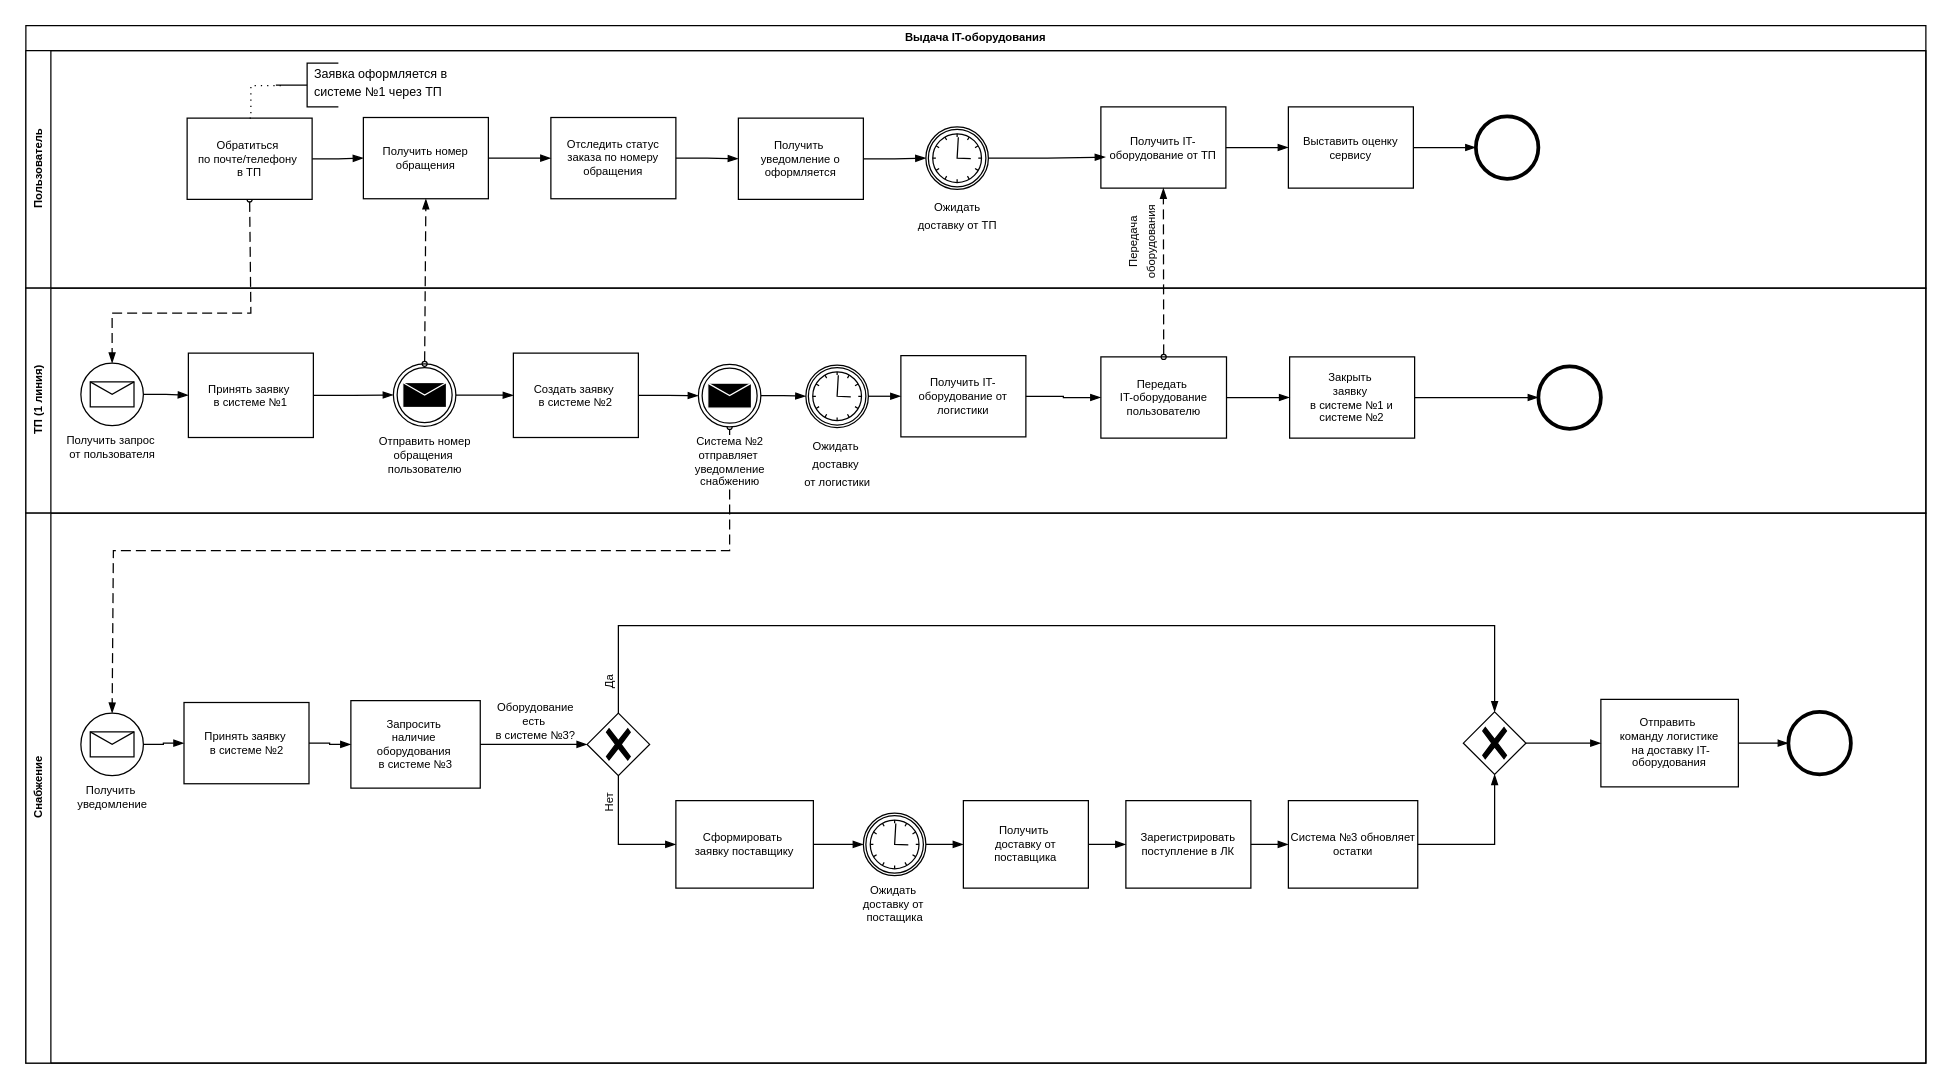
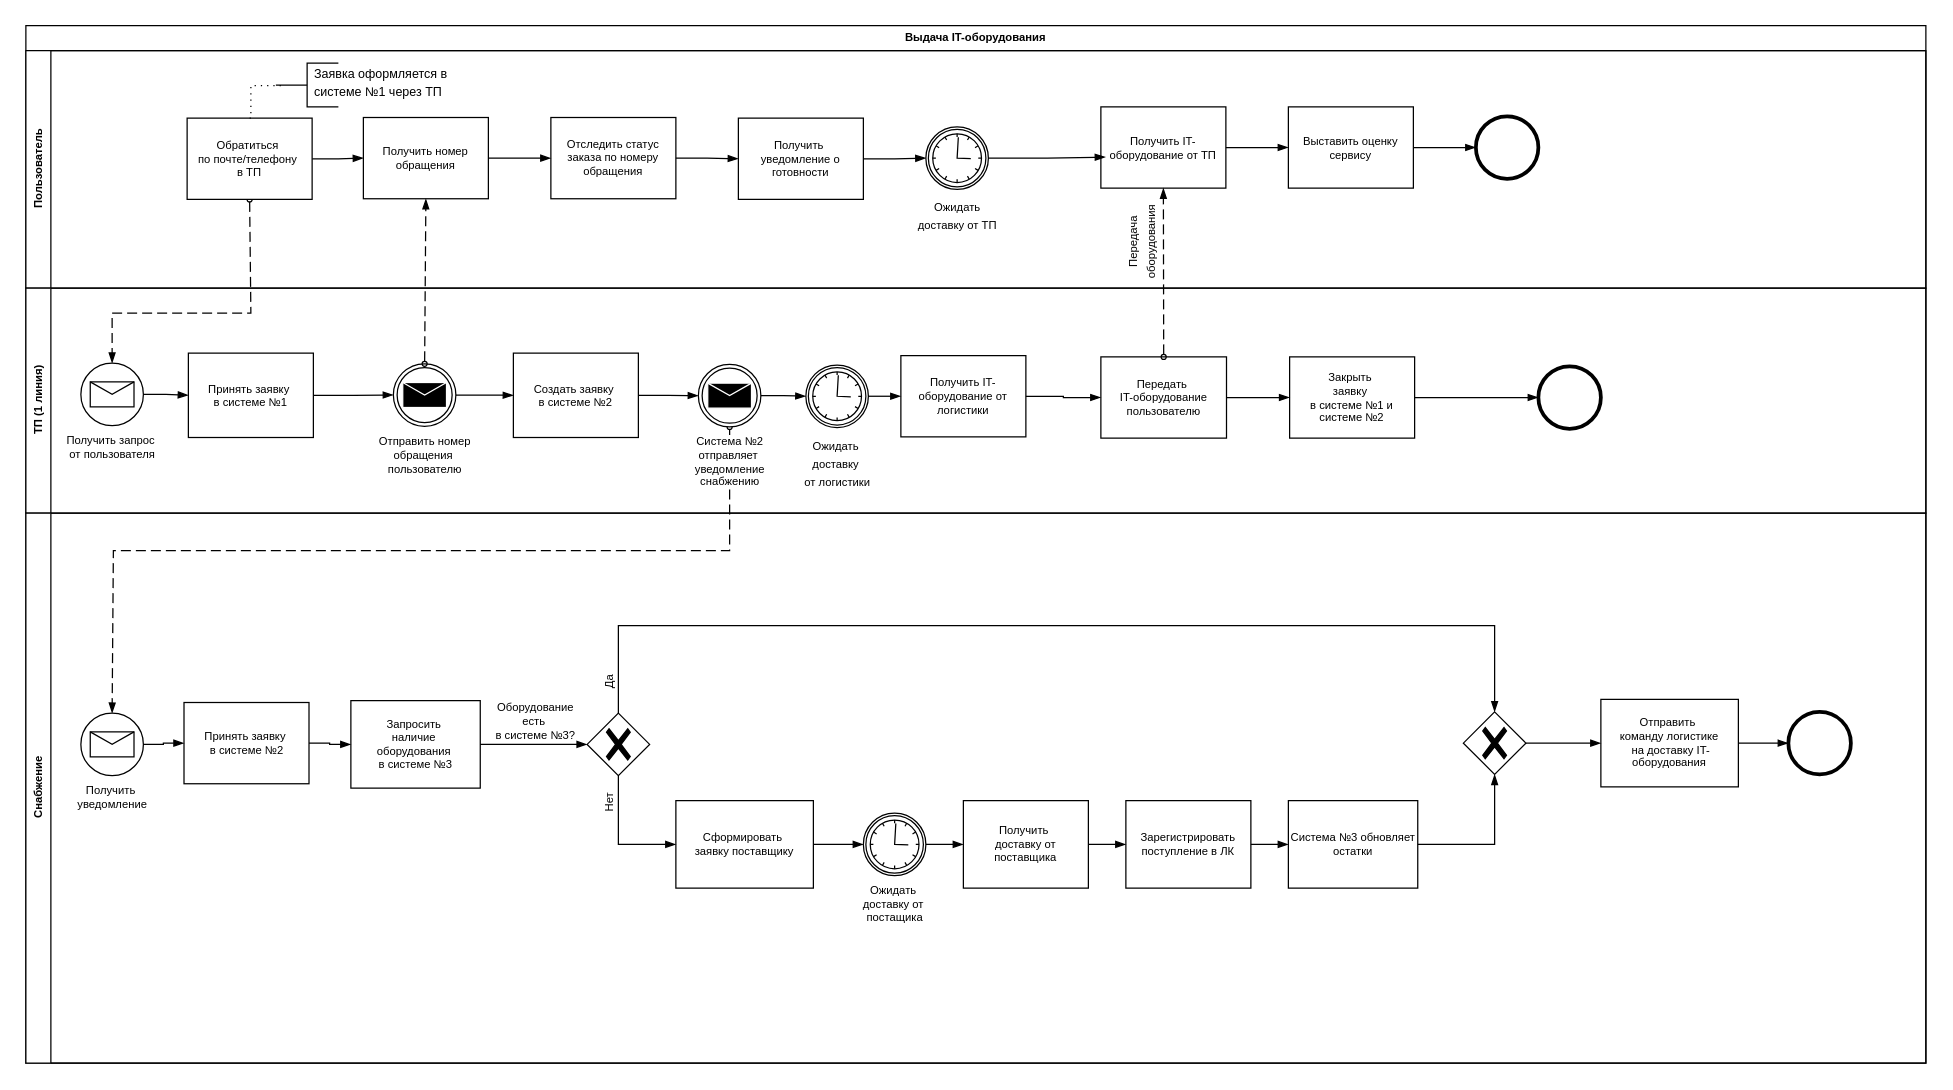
(801, 159) -> (801, 159)
